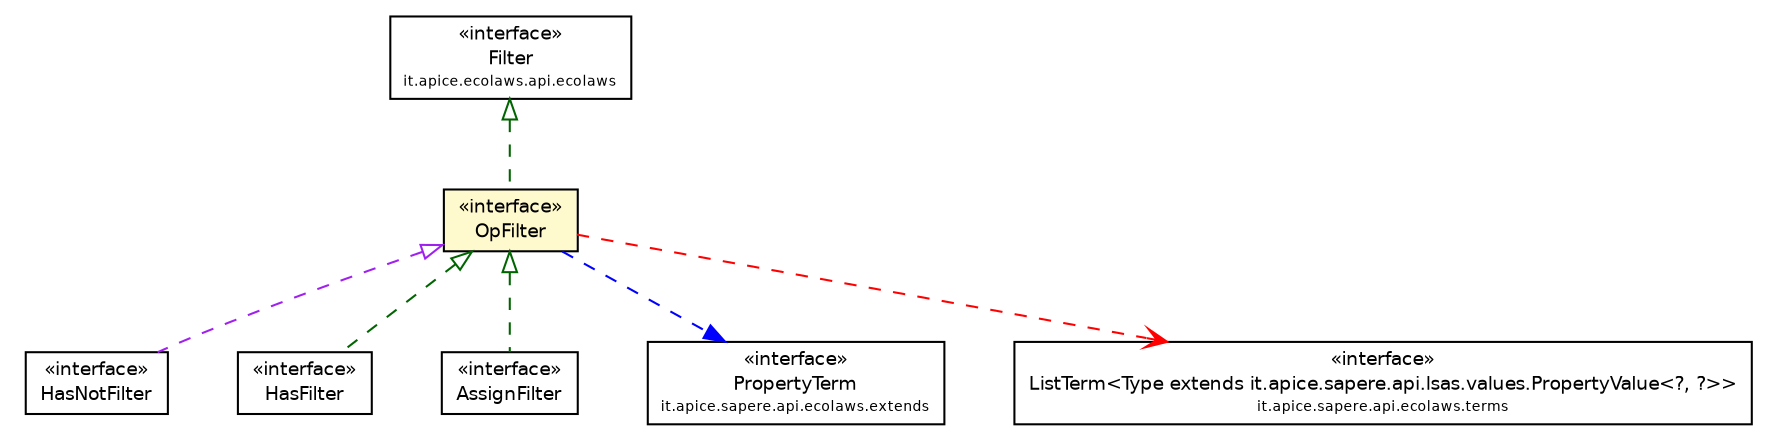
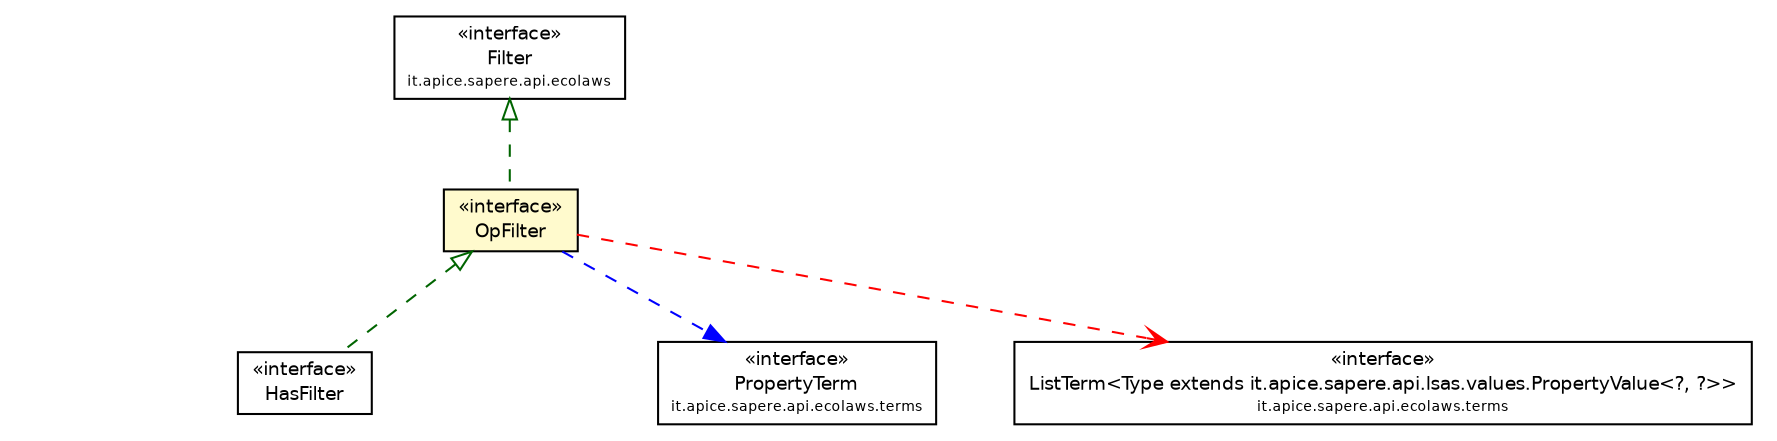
(511, 81) -> (510, 81)
(96, 383) -> none
(510, 383) -> none
(796, 407) -> (797, 407)
